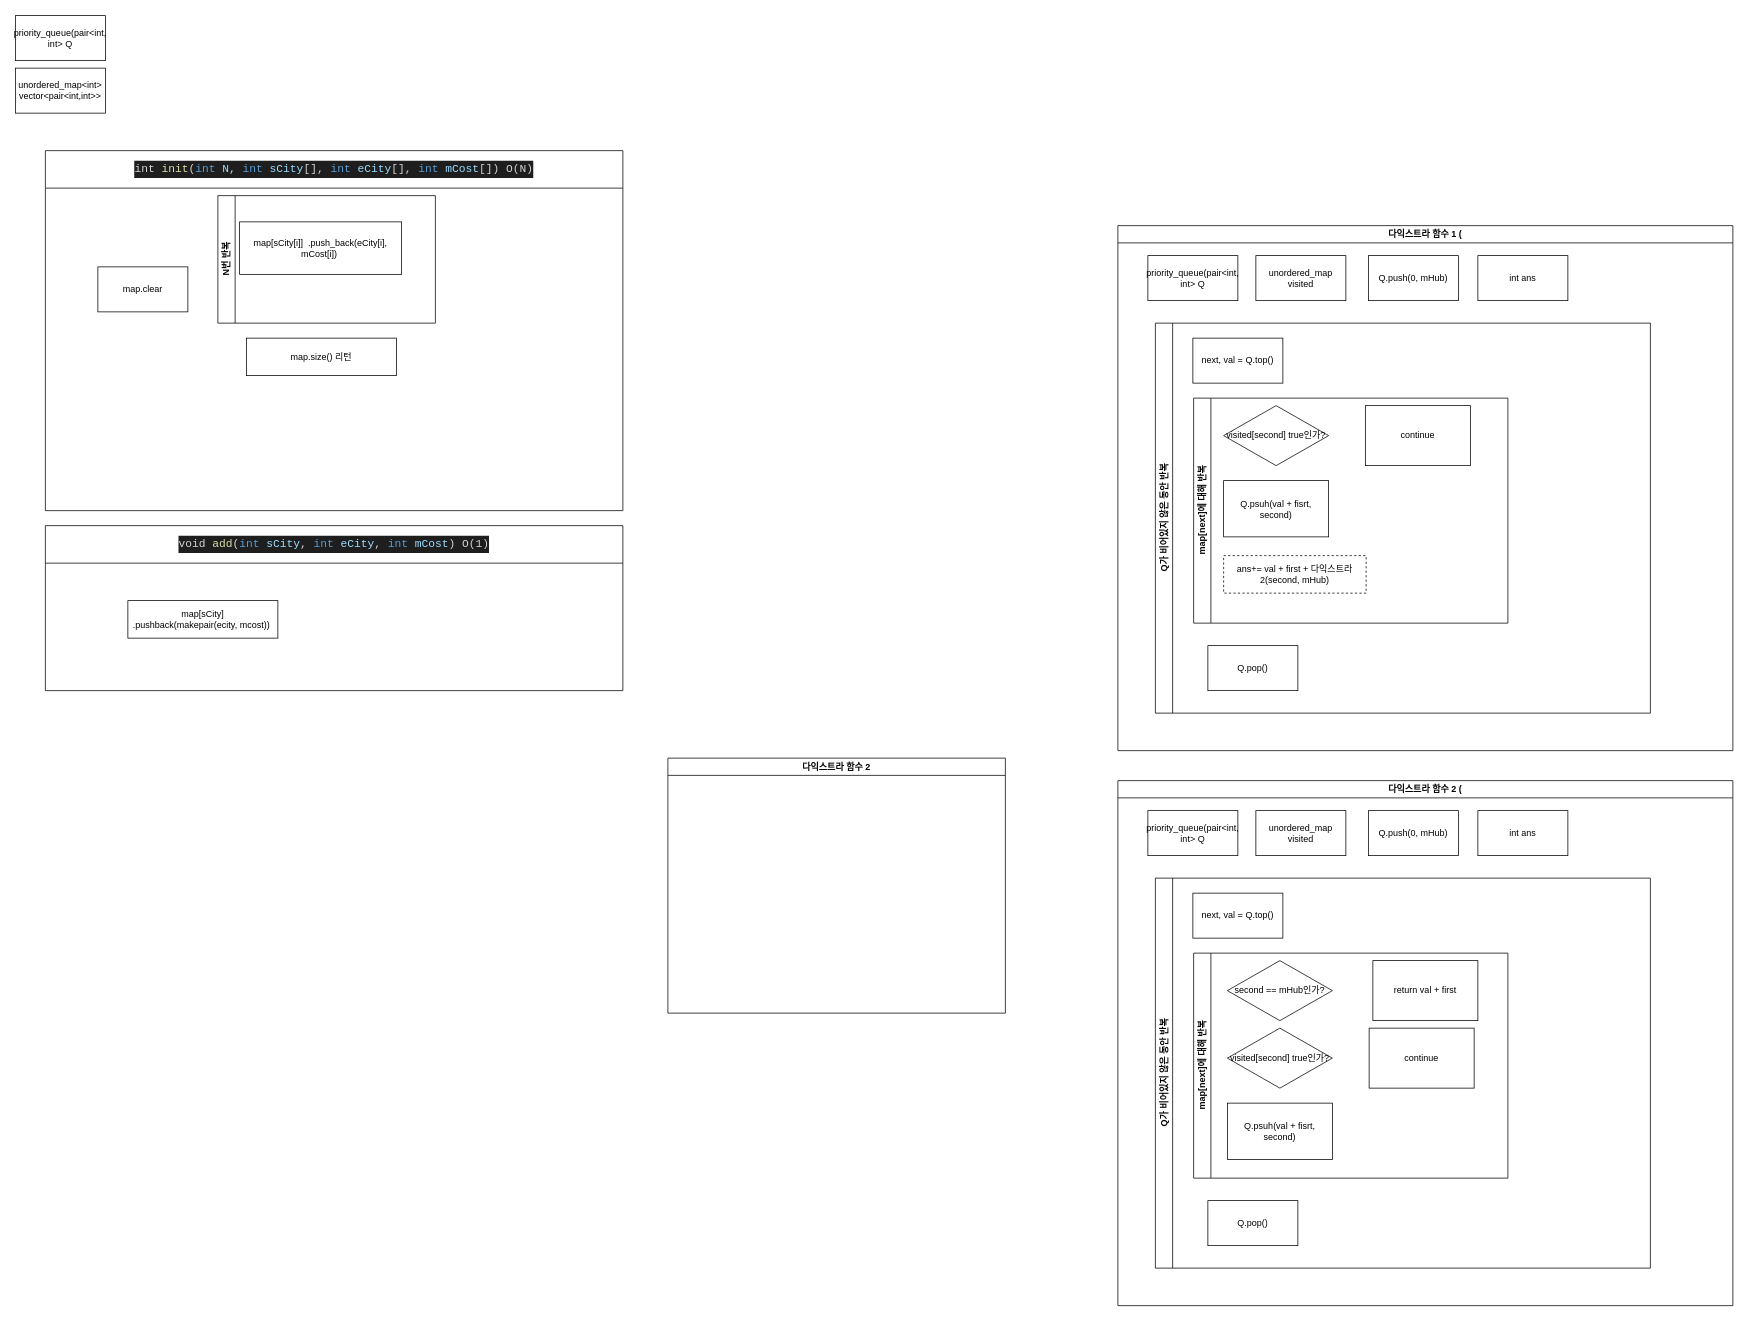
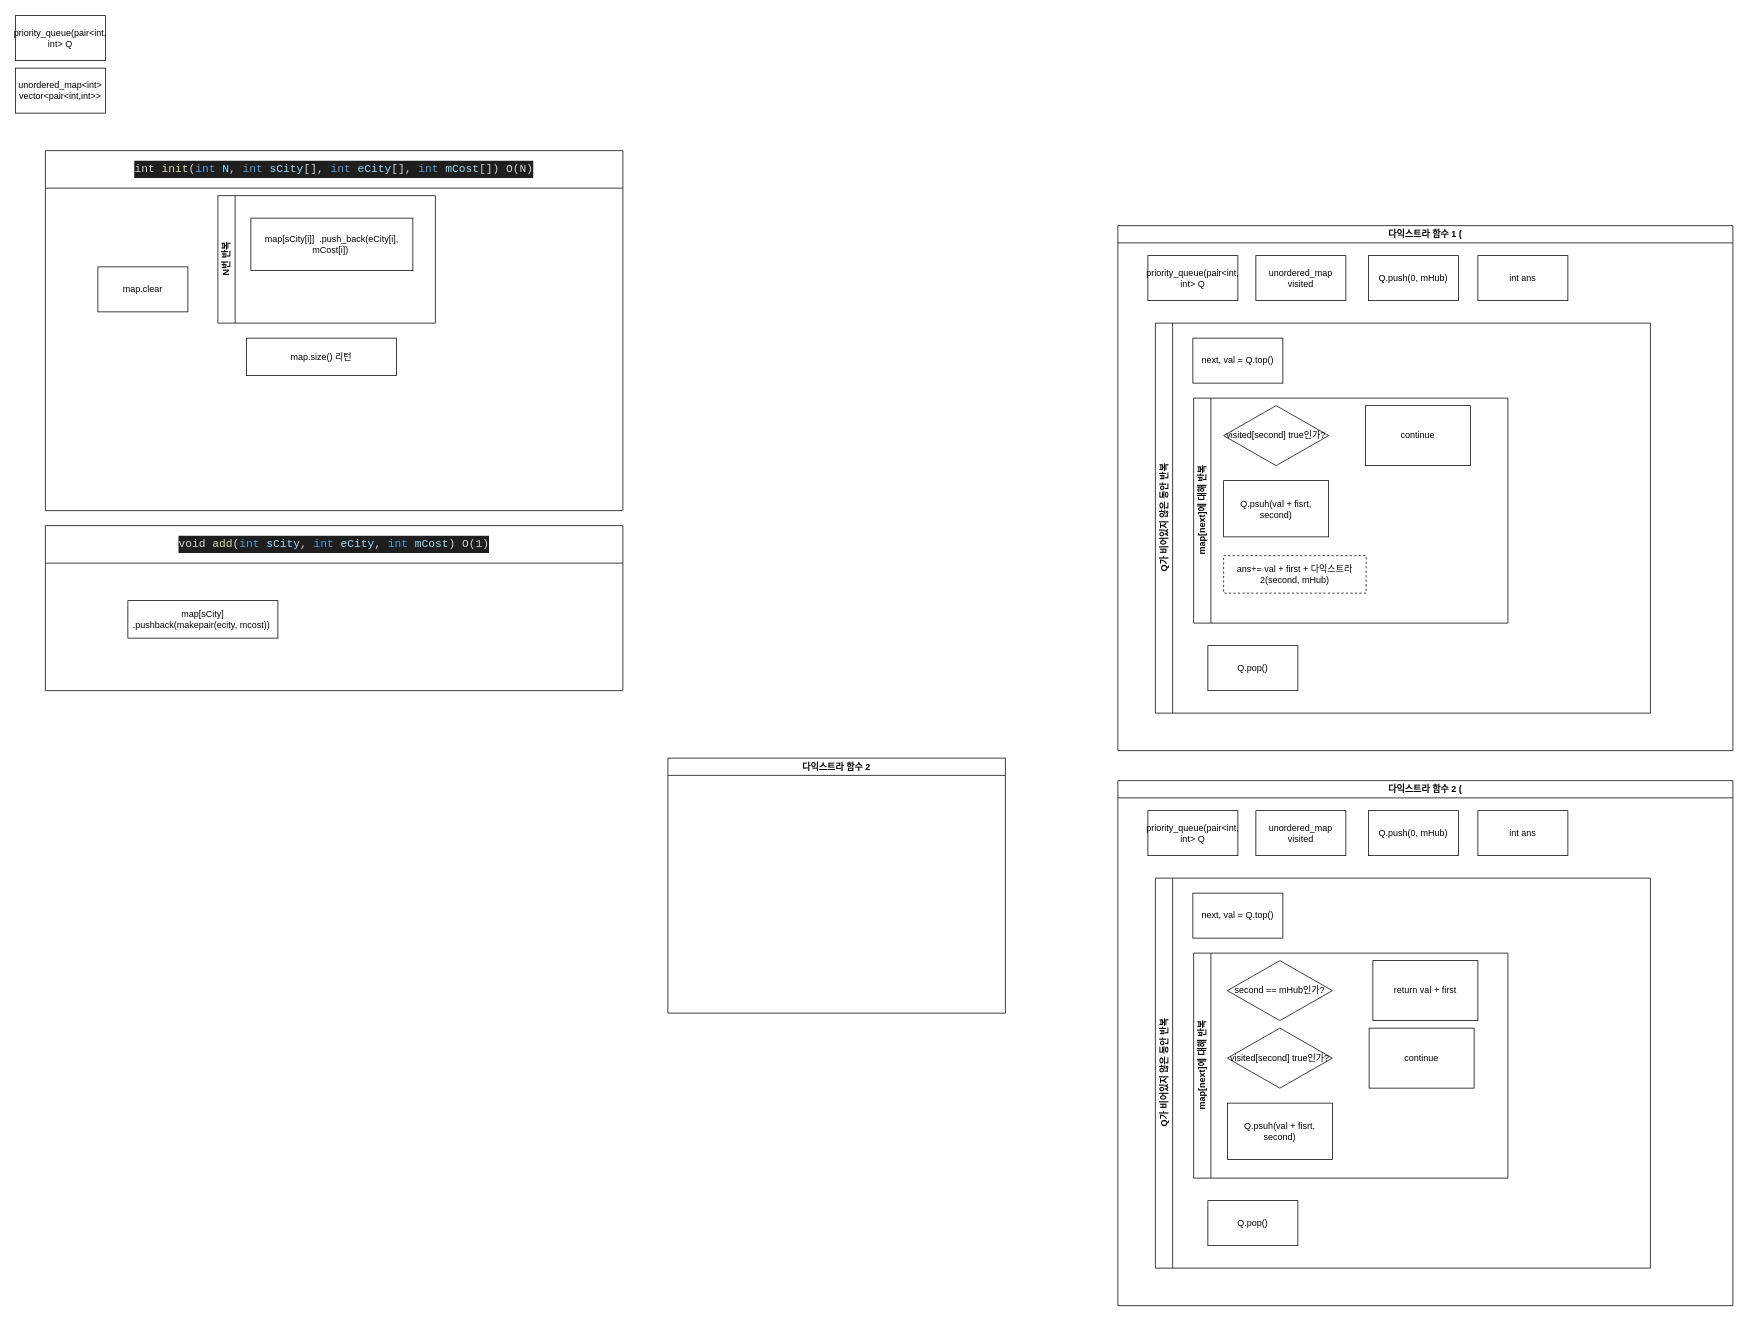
(321, 248) -> (332, 244)
